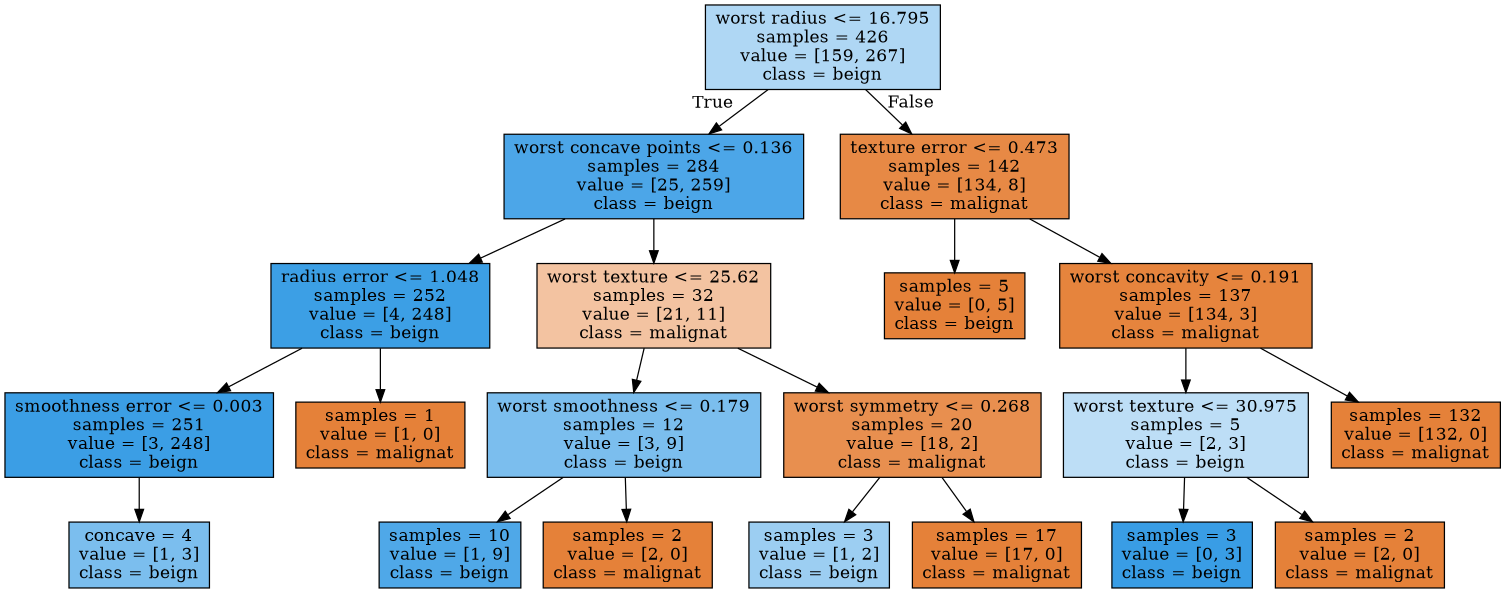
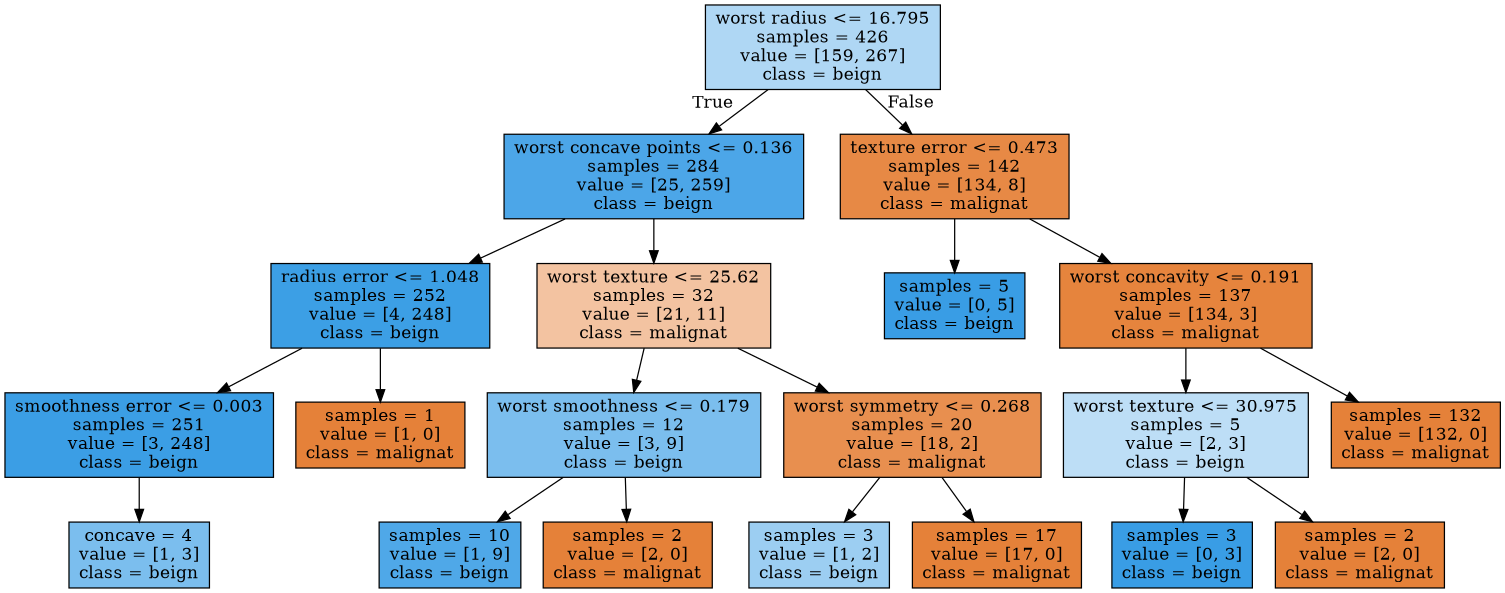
(955, 306) -> (955, 306)
